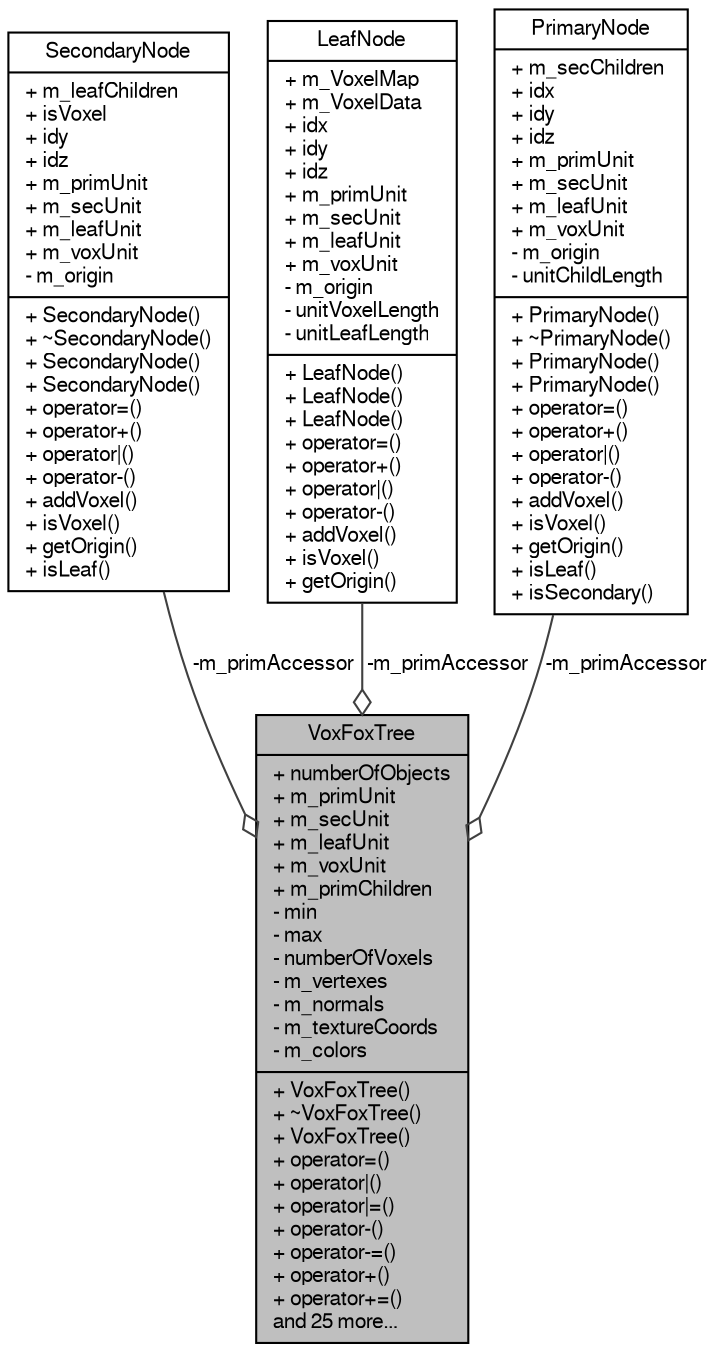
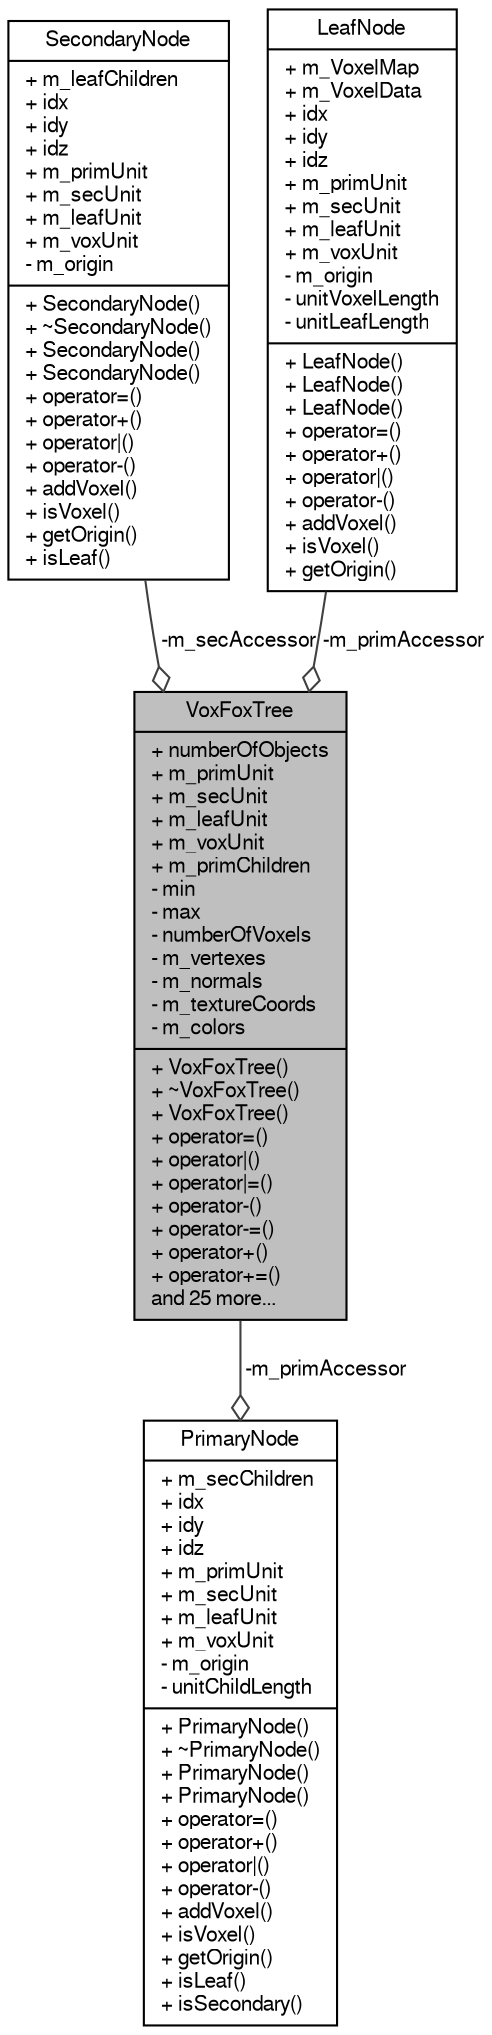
(67, 114) -> (47, 103)
(271, 665) -> (236, 642)
(522, 718) -> (240, 1358)
